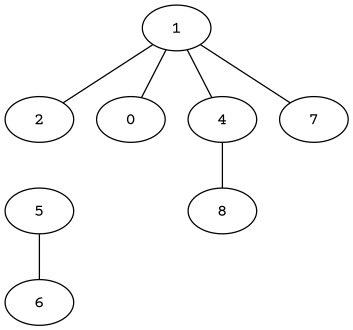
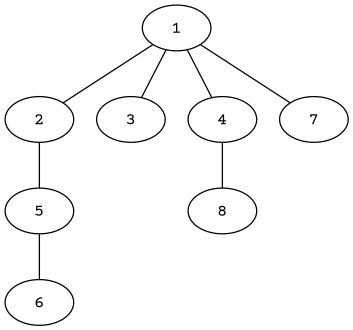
(131, 119) -> (131, 119)
none -> (39, 165)
